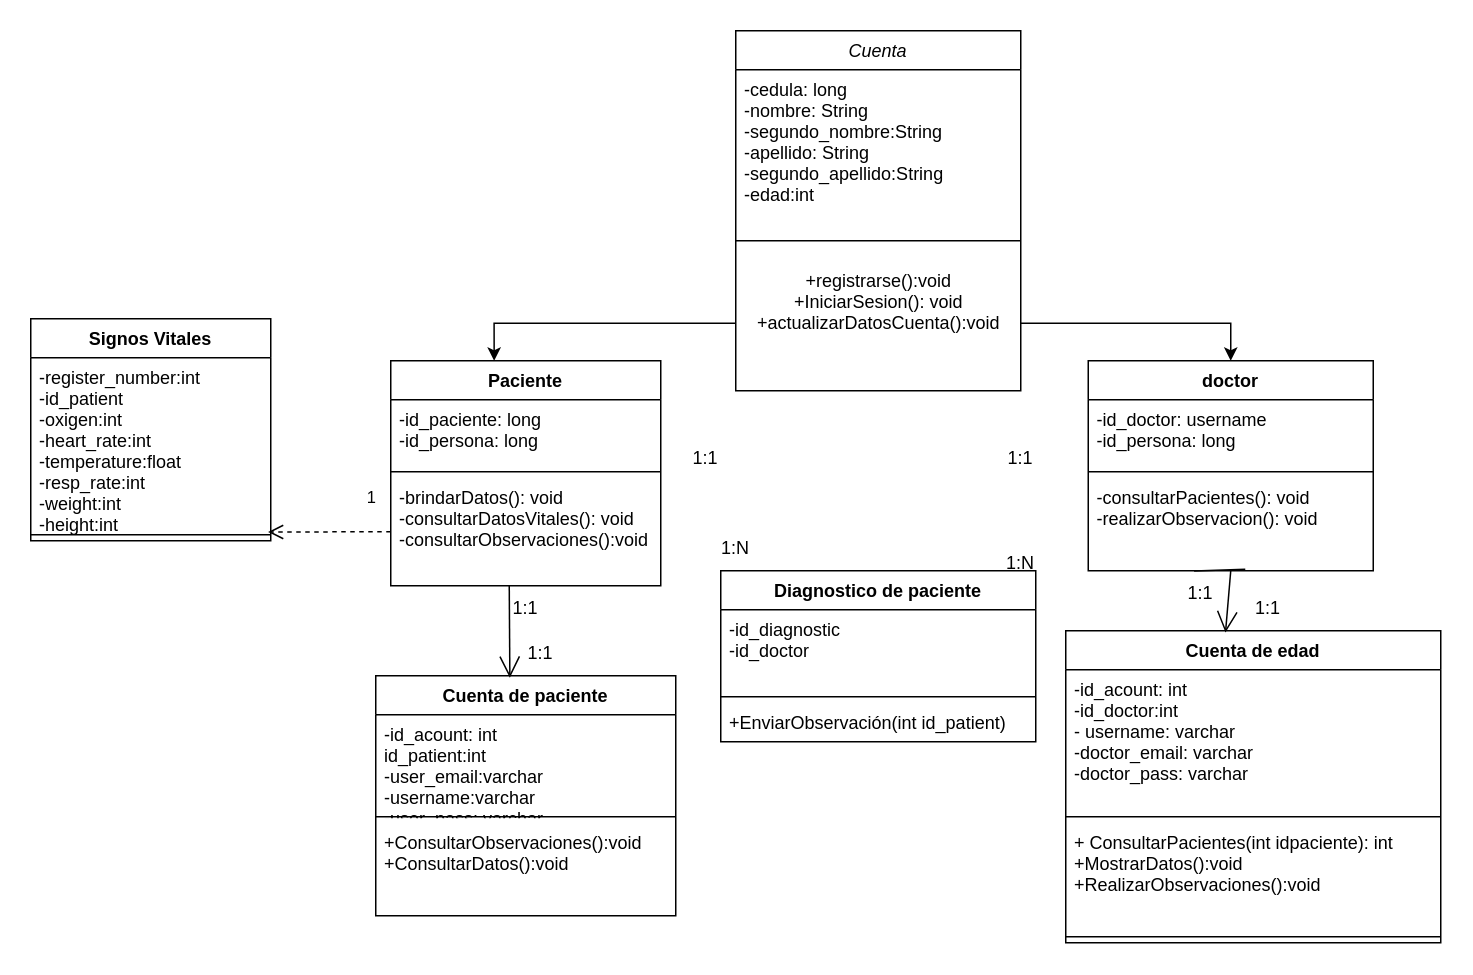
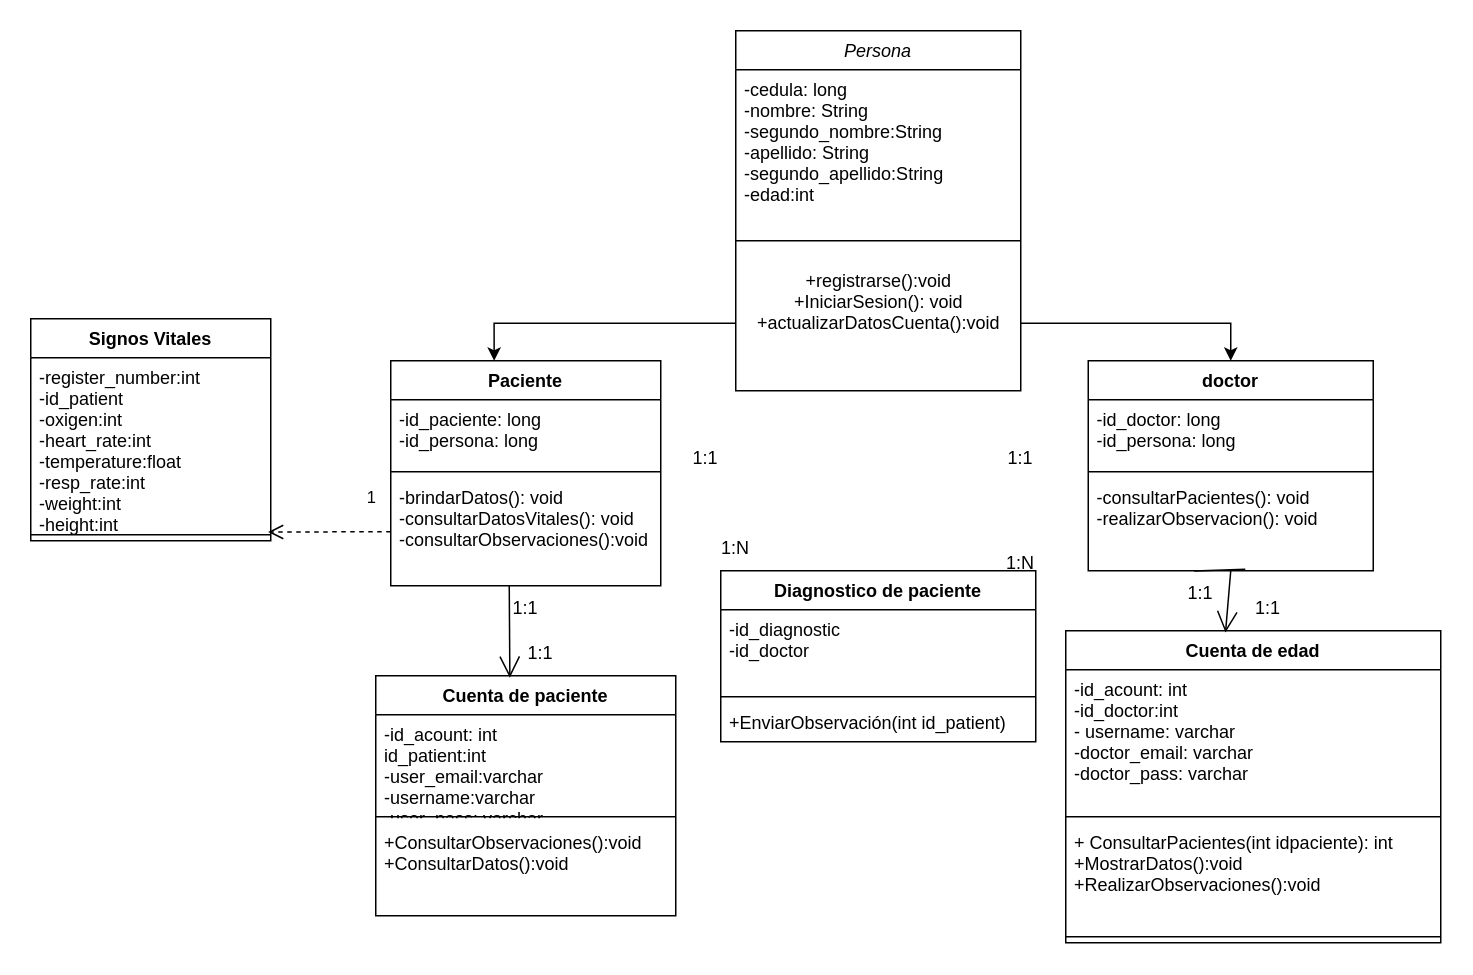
(878, 51) -> (878, 51)
(1190, 420) -> (1168, 420)
